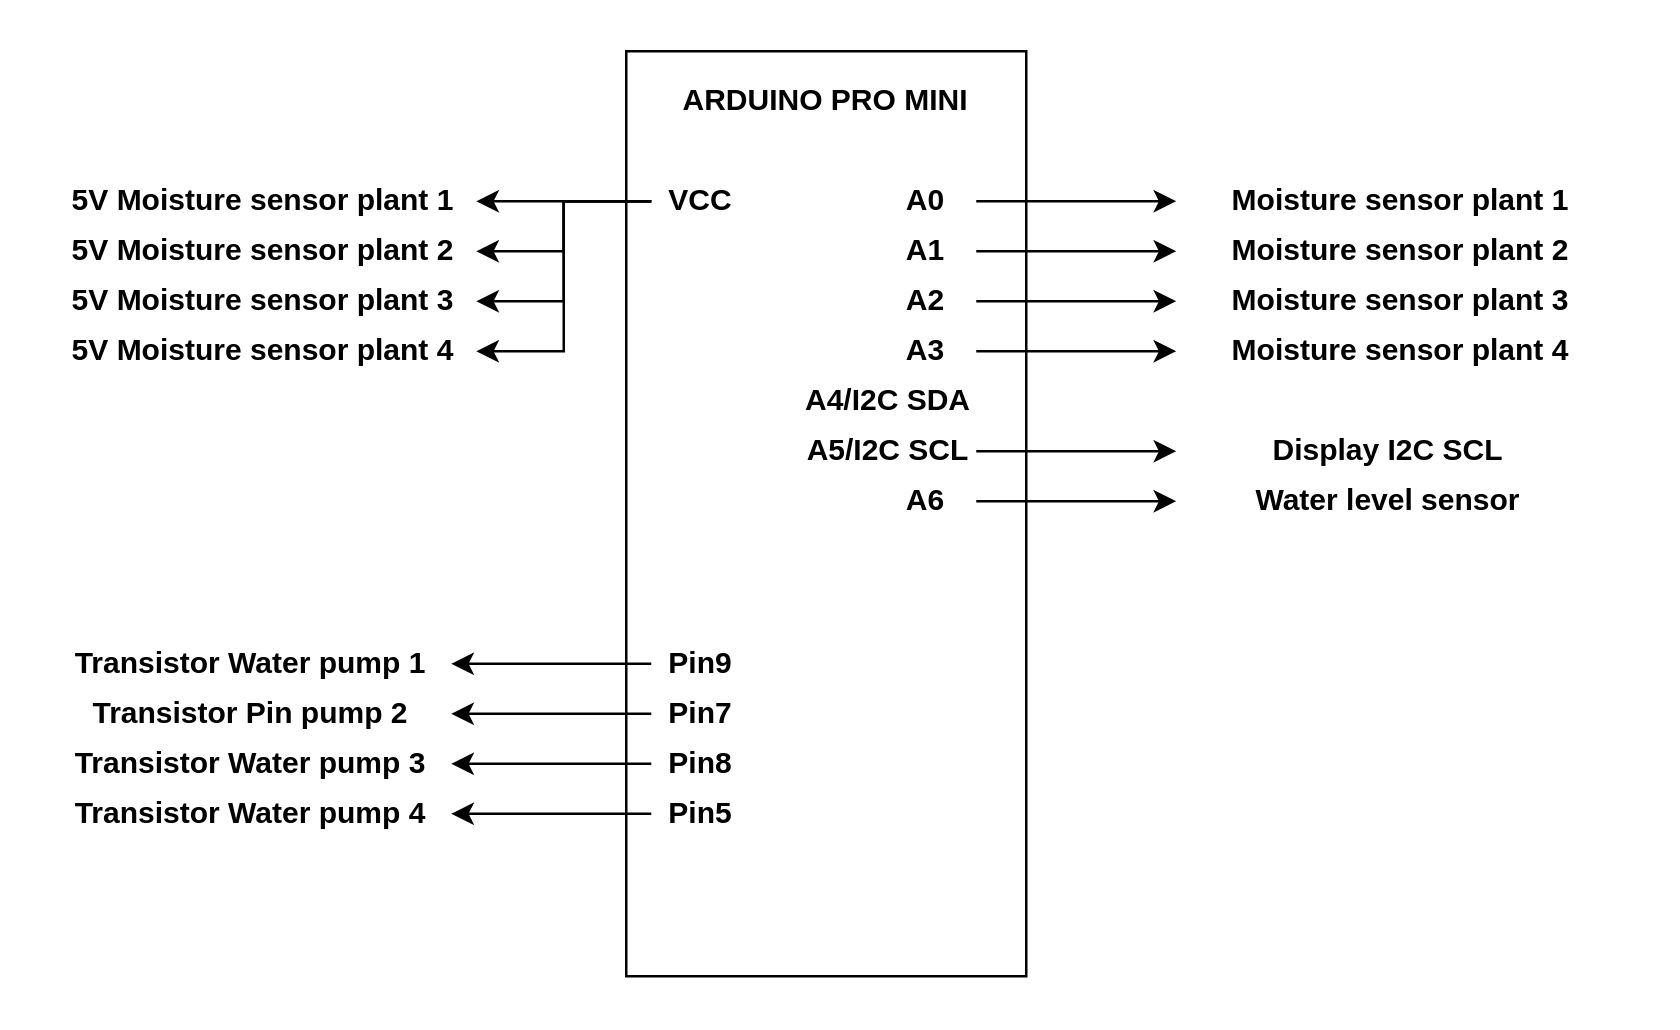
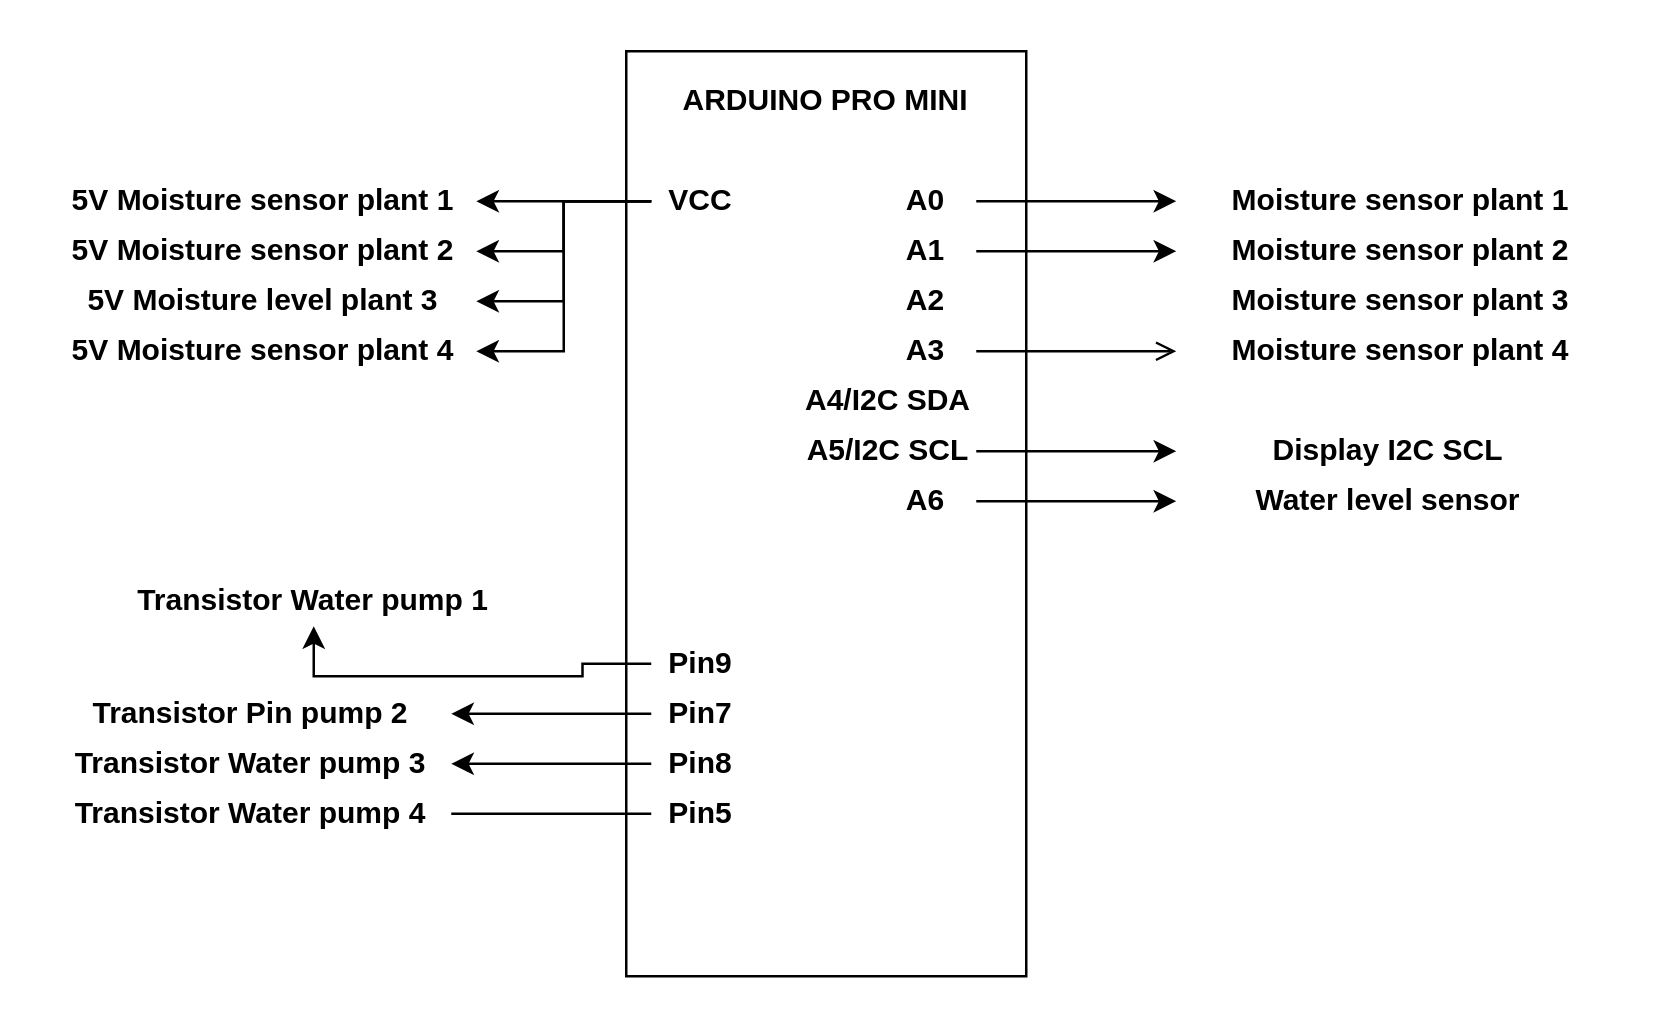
(264, 301) -> (264, 301)
(1068, 301) -> none
(1158, 351) -> (1162, 351)
(251, 664) -> (314, 601)
(469, 814) -> (461, 814)
